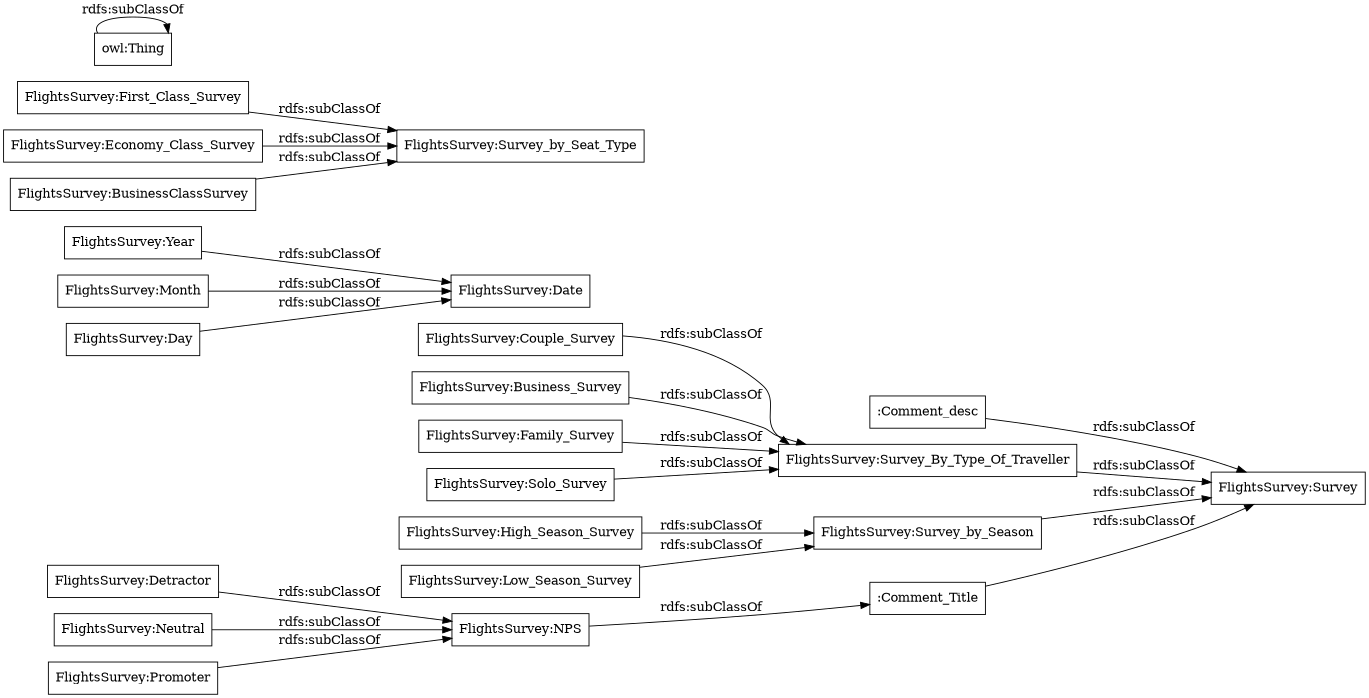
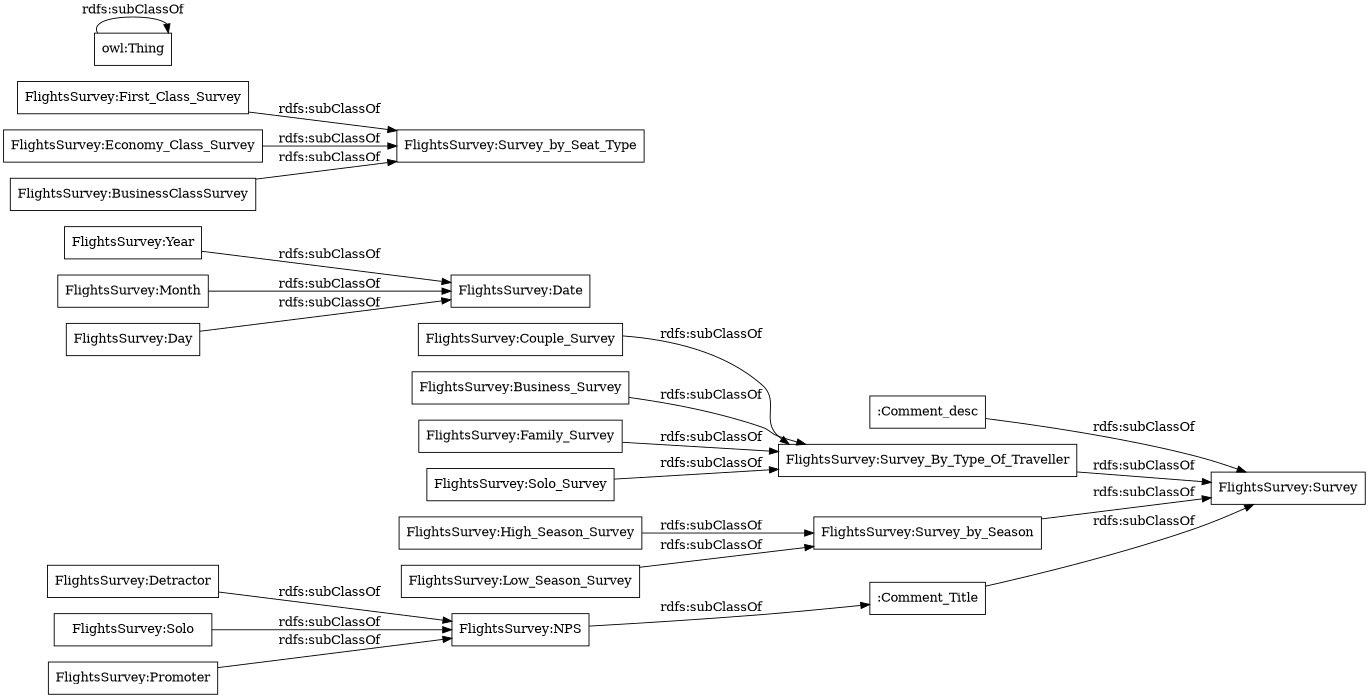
(133, 630) -> (133, 630)
